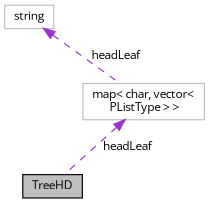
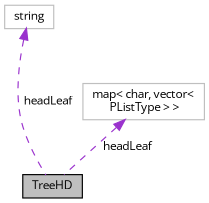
(87, 60) -> (19, 110)
